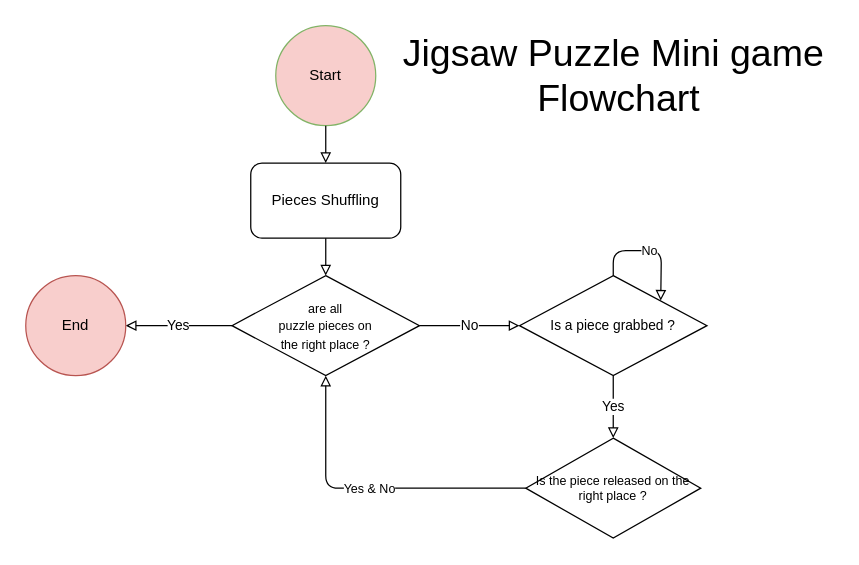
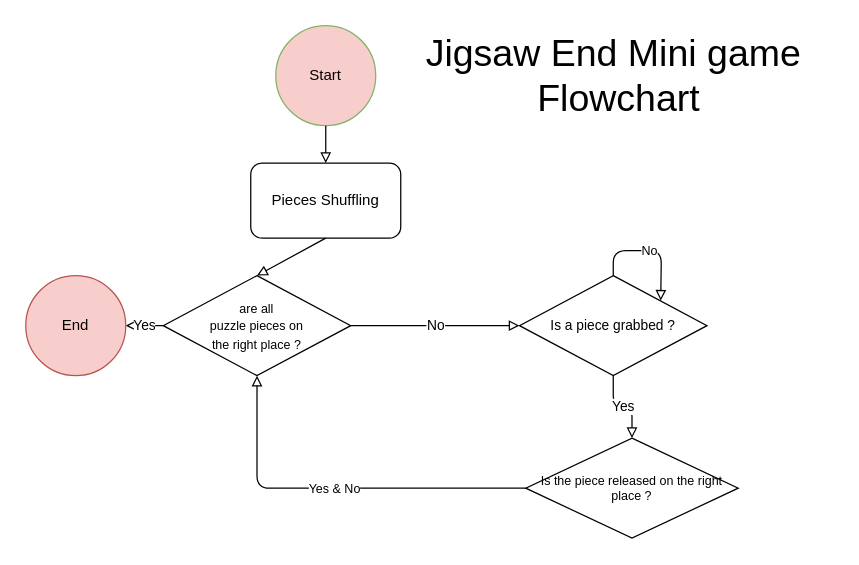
(614, 76) -> (614, 76)
(326, 326) -> (257, 326)
(613, 488) -> (632, 488)
